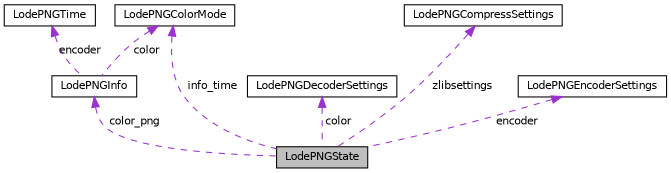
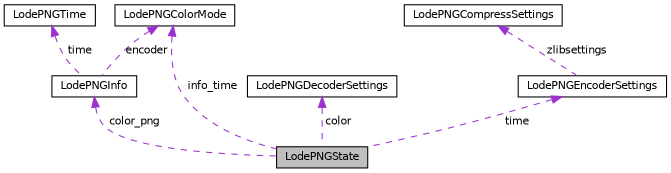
(78, 51) -> (78, 51)
(145, 51) -> (145, 51)
(407, 96) -> (543, 54)
(516, 122) -> (516, 122)
